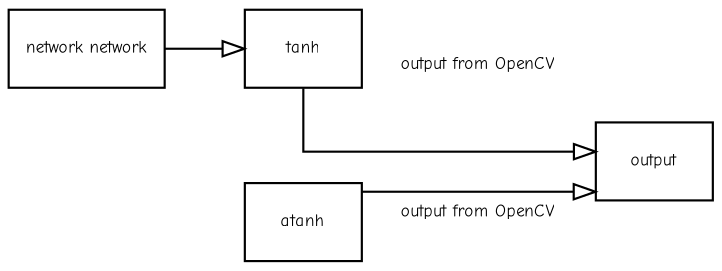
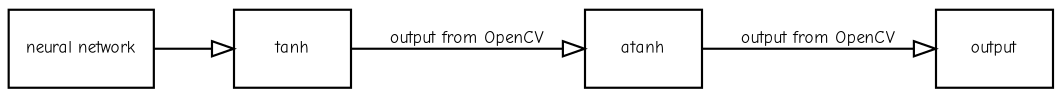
(87, 49) -> (81, 49)
(407, 152) -> (457, 49)
